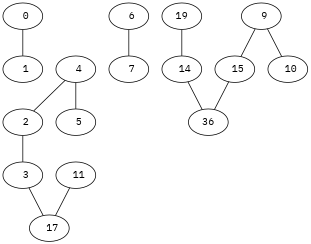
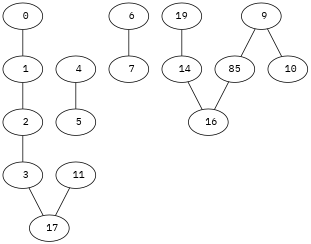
(235, 69) -> (235, 69)
(49, 96) -> (23, 96)
(208, 122) -> (208, 122)
